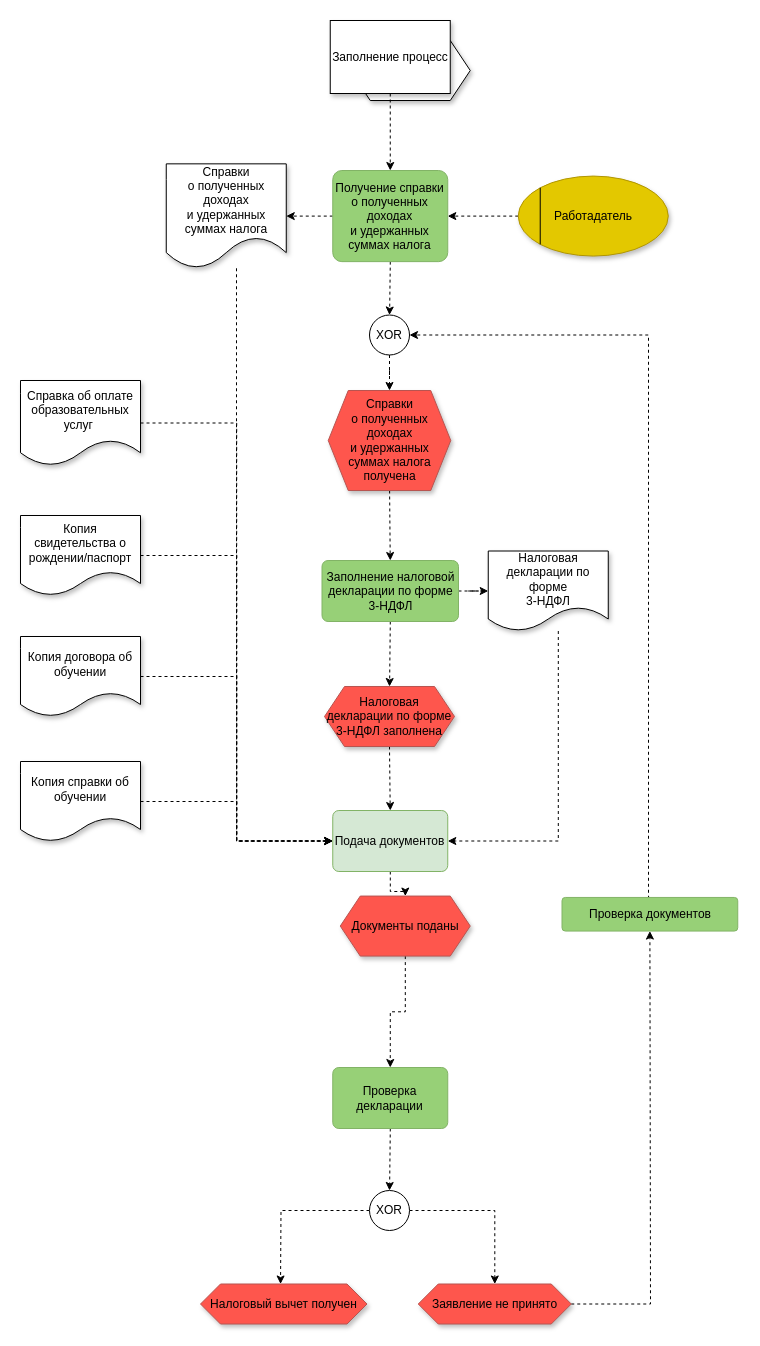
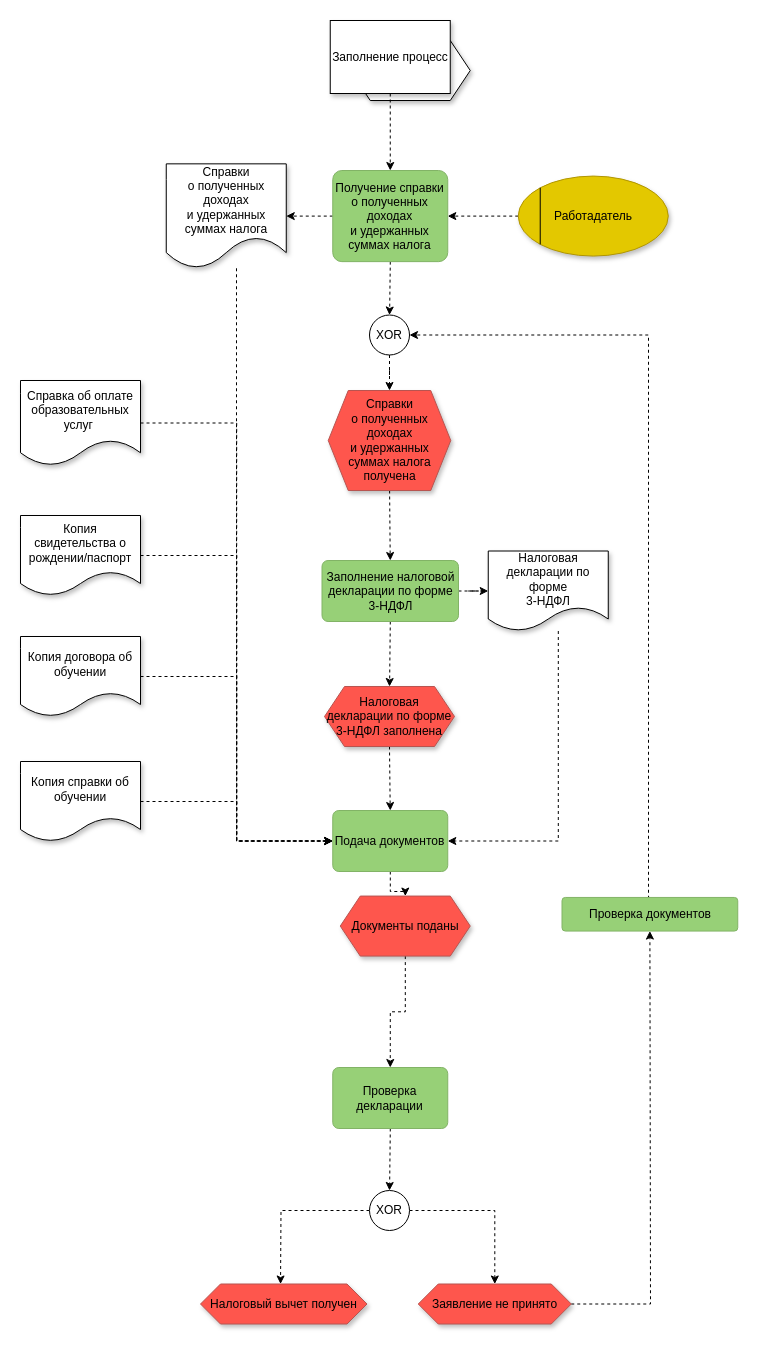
(390, 841) -> (390, 841)
